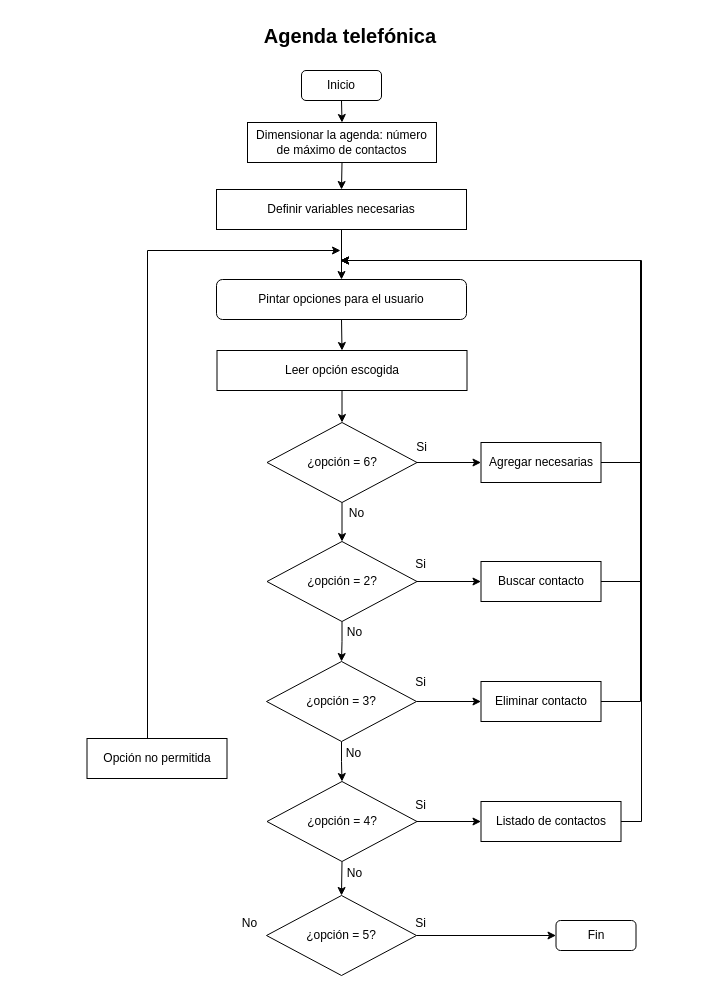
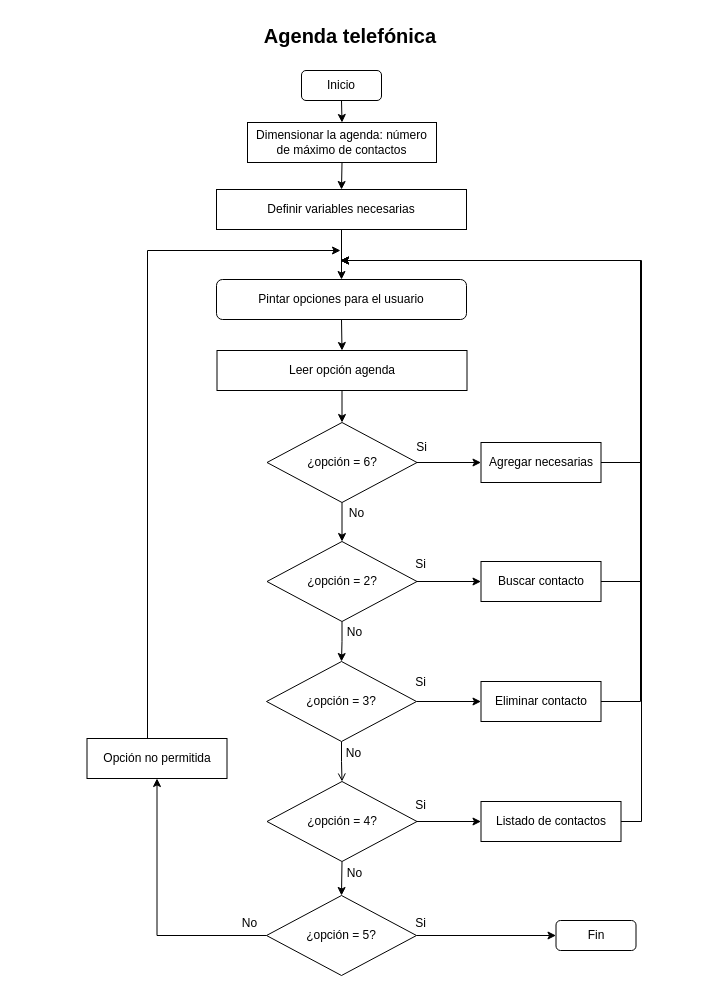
(343, 371) -> (343, 371)
(342, 773) -> (342, 774)
none -> (157, 915)
